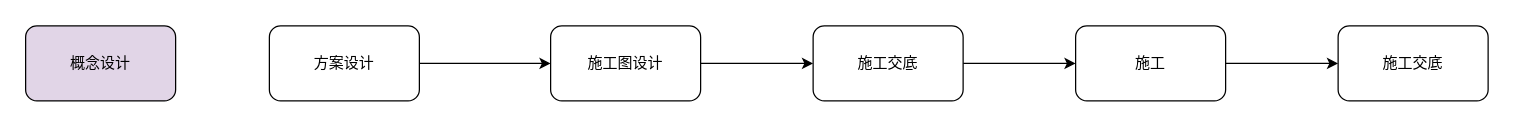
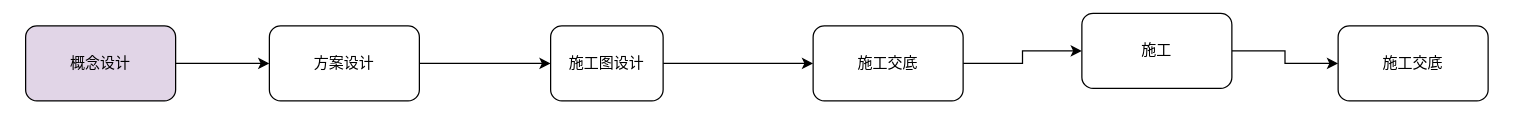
none -> (218, 63)
(626, 63) -> (607, 63)
(1151, 63) -> (1157, 51)
